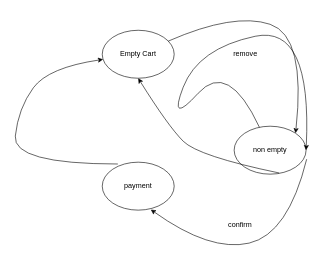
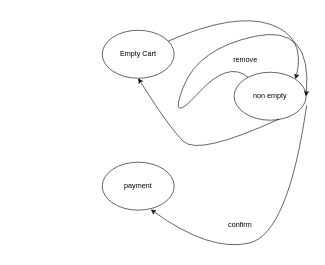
(246, 54) -> (246, 60)
(21, 112) -> none
(270, 150) -> (270, 96)
